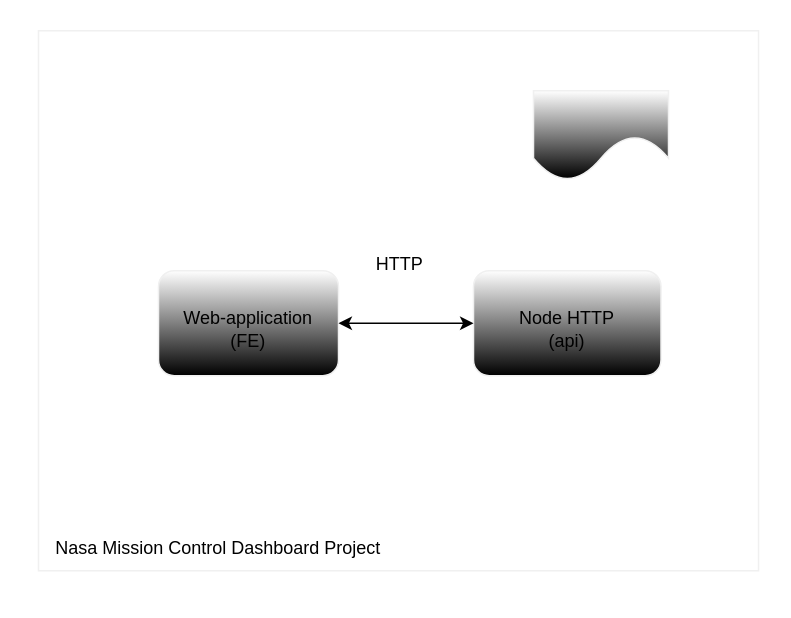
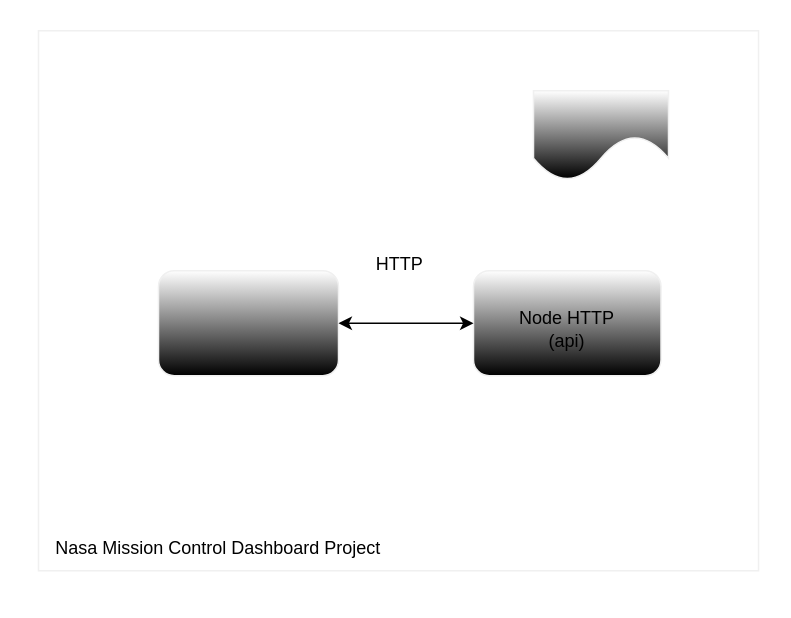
(248, 329) -> none
